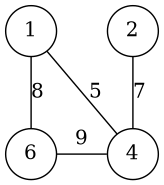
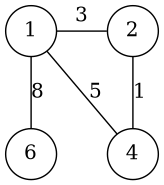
none -> (82, 31)
(140, 93) -> (140, 93)
(82, 154) -> none
